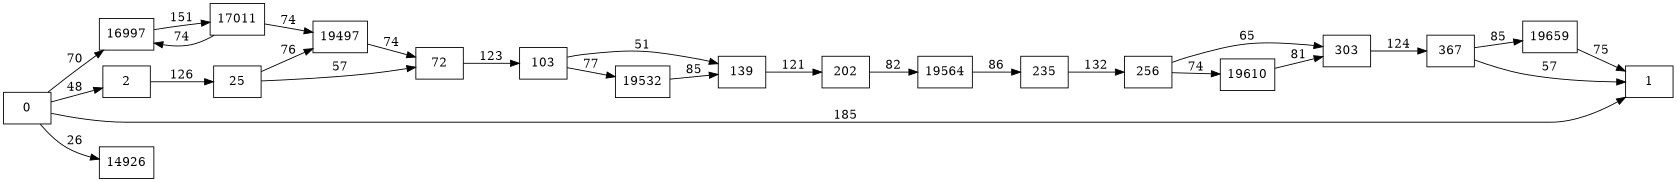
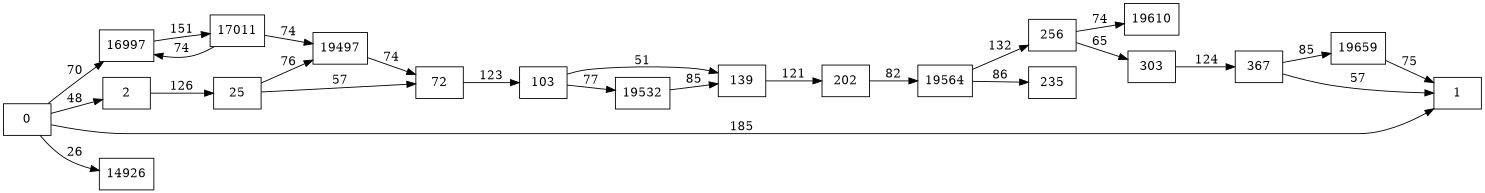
(1294, 64) -> none
(1092, 72) -> (996, 59)
